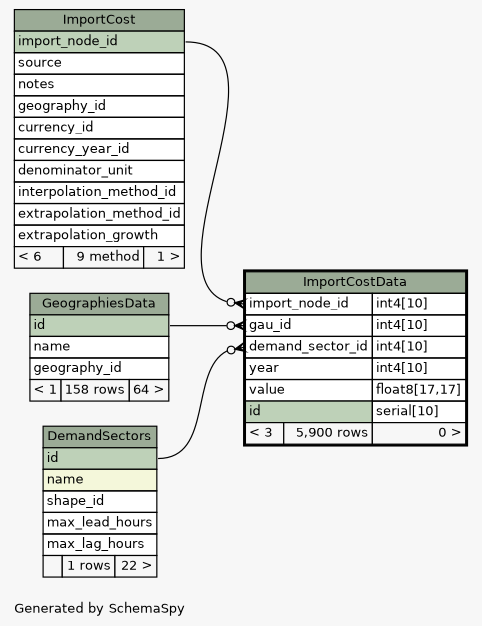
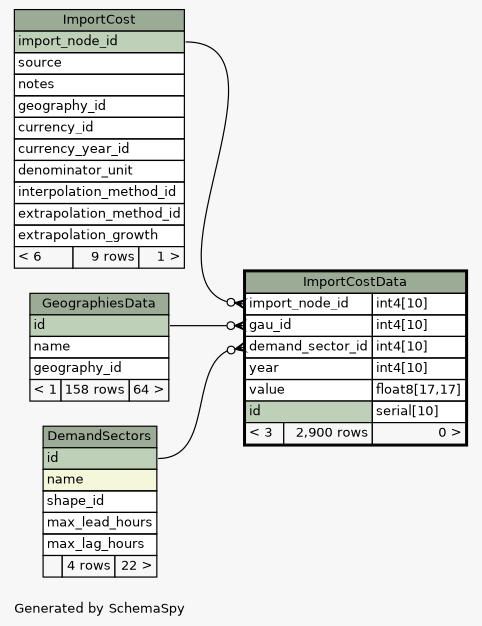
(108, 257) -> (113, 257)
(332, 433) -> (332, 433)
(89, 566) -> (89, 566)
